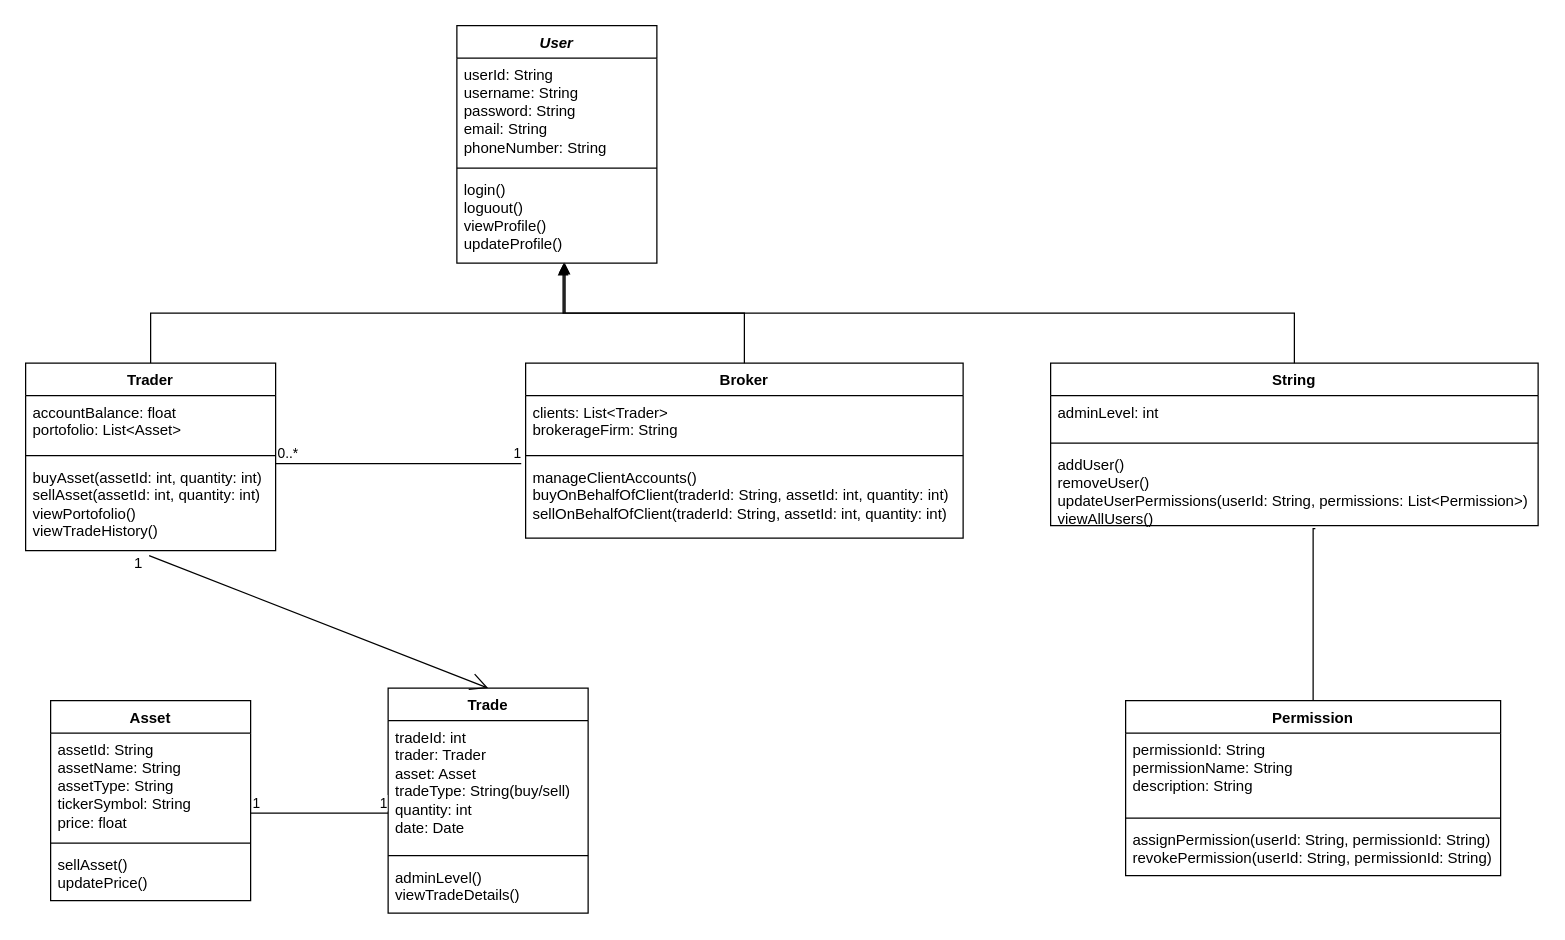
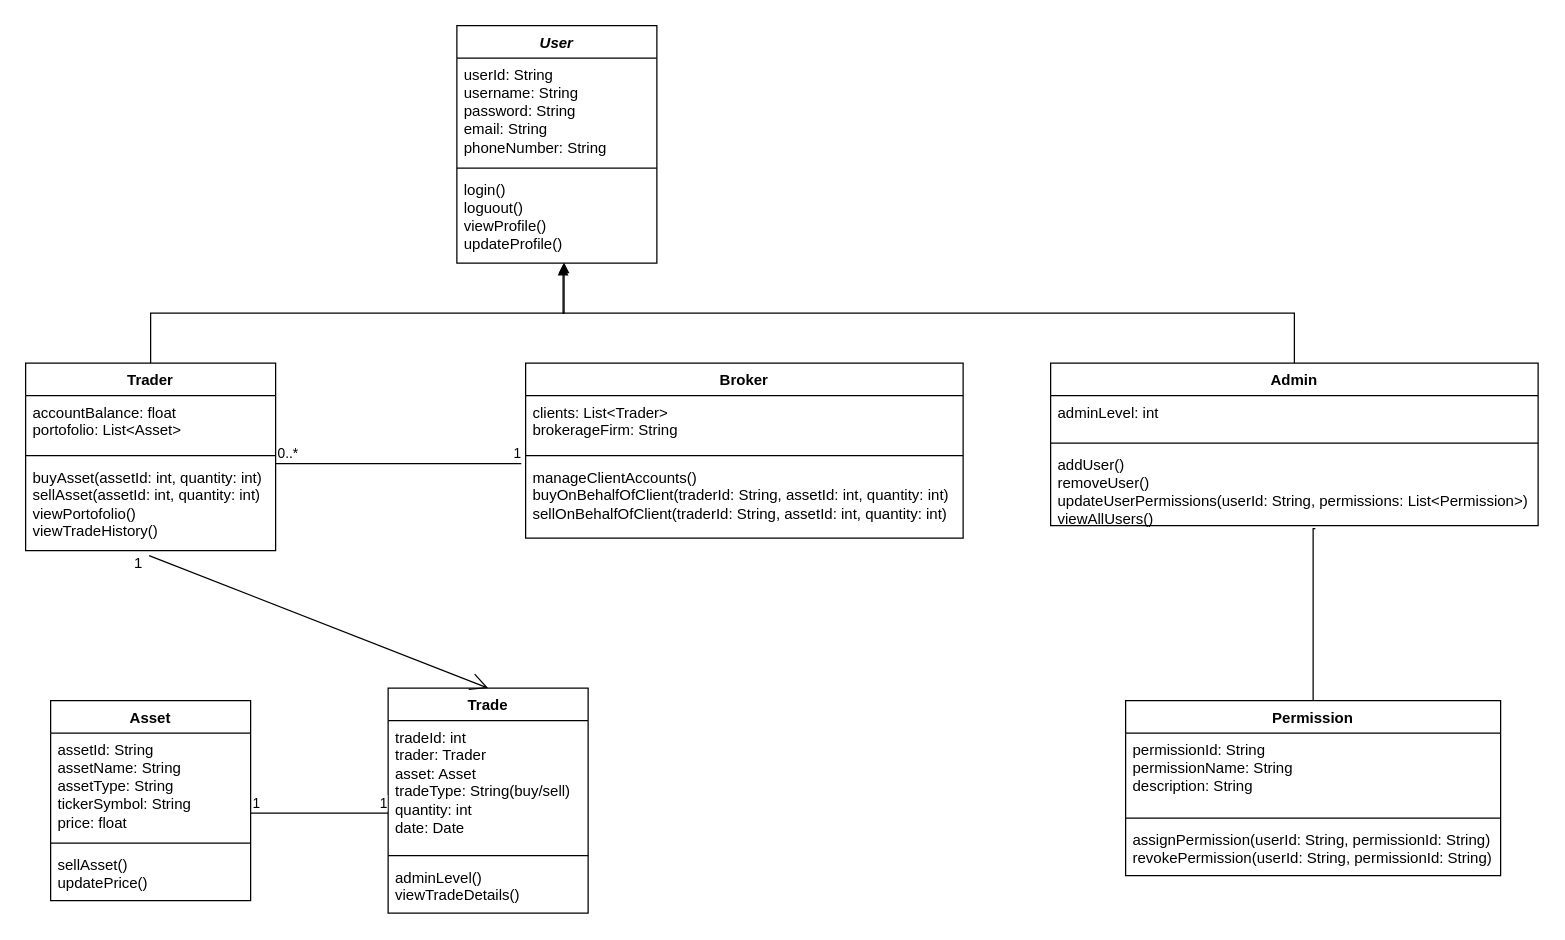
(744, 339) -> none
(1294, 381) -> (1294, 381)
